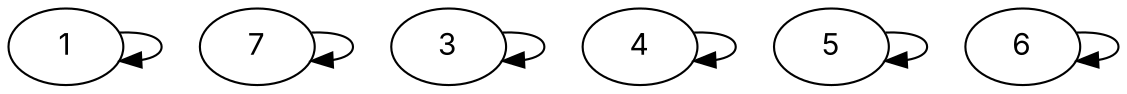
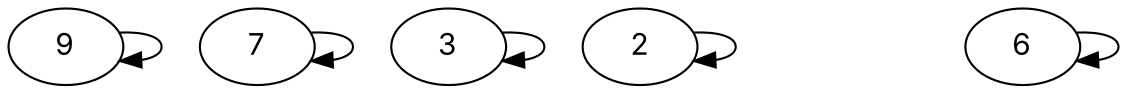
(66, 47) -> (66, 47)
(640, 47) -> (640, 47)
(831, 47) -> none
